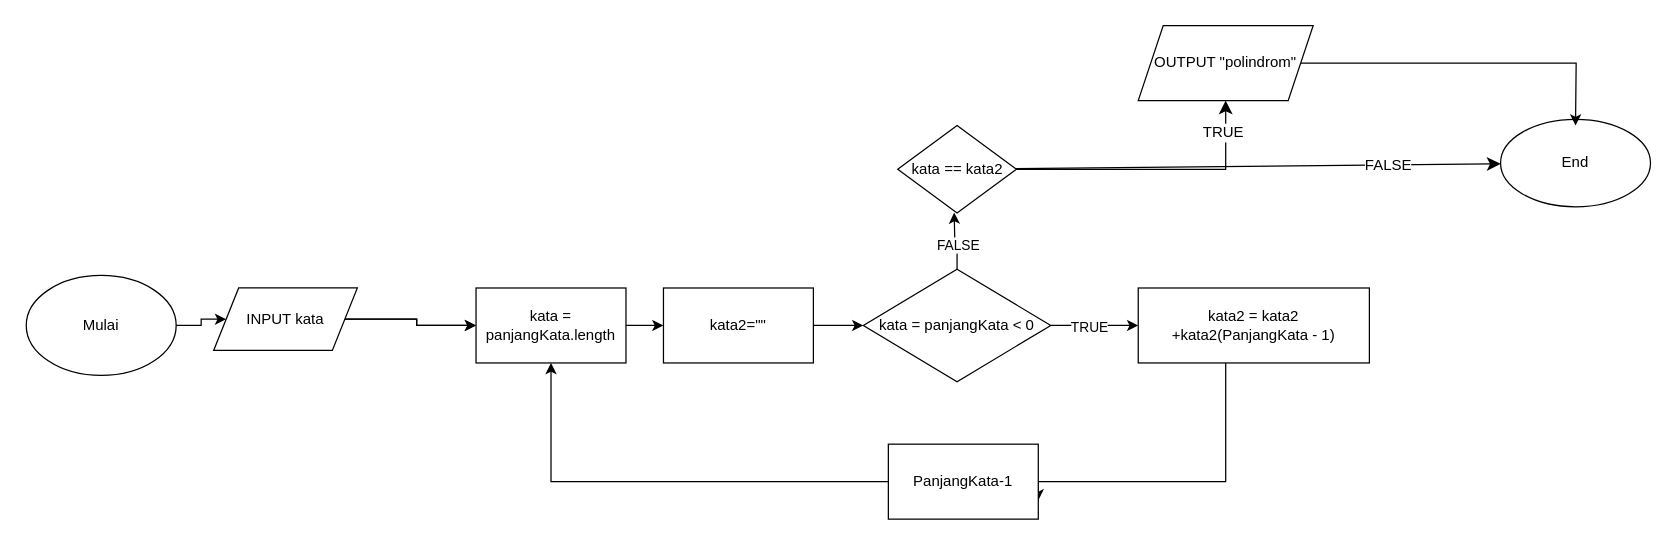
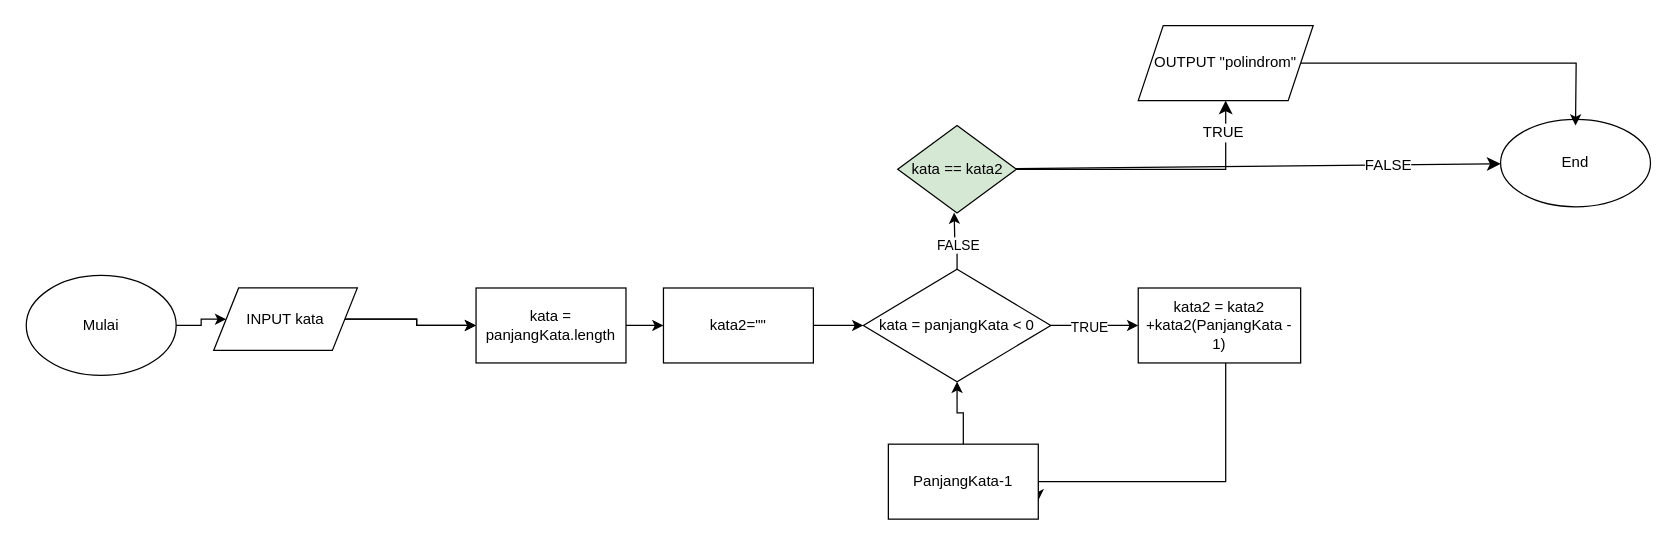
(957, 169) -> (957, 169)
(1254, 326) -> (1219, 326)
(665, 482) -> (963, 414)
